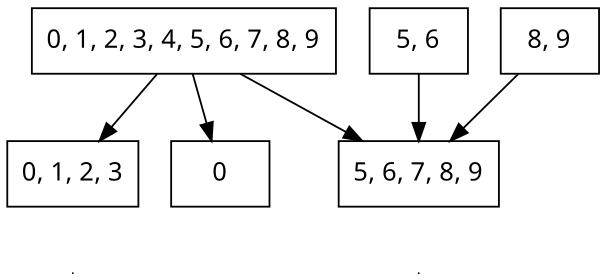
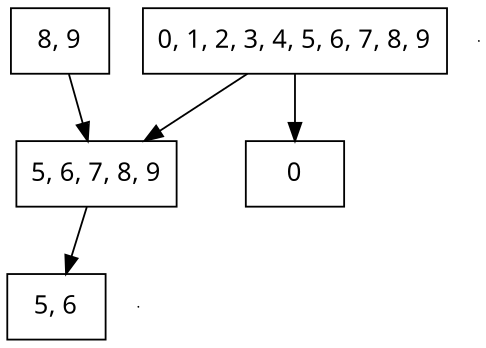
(419, 98) -> (79, 232)
(73, 174) -> none
